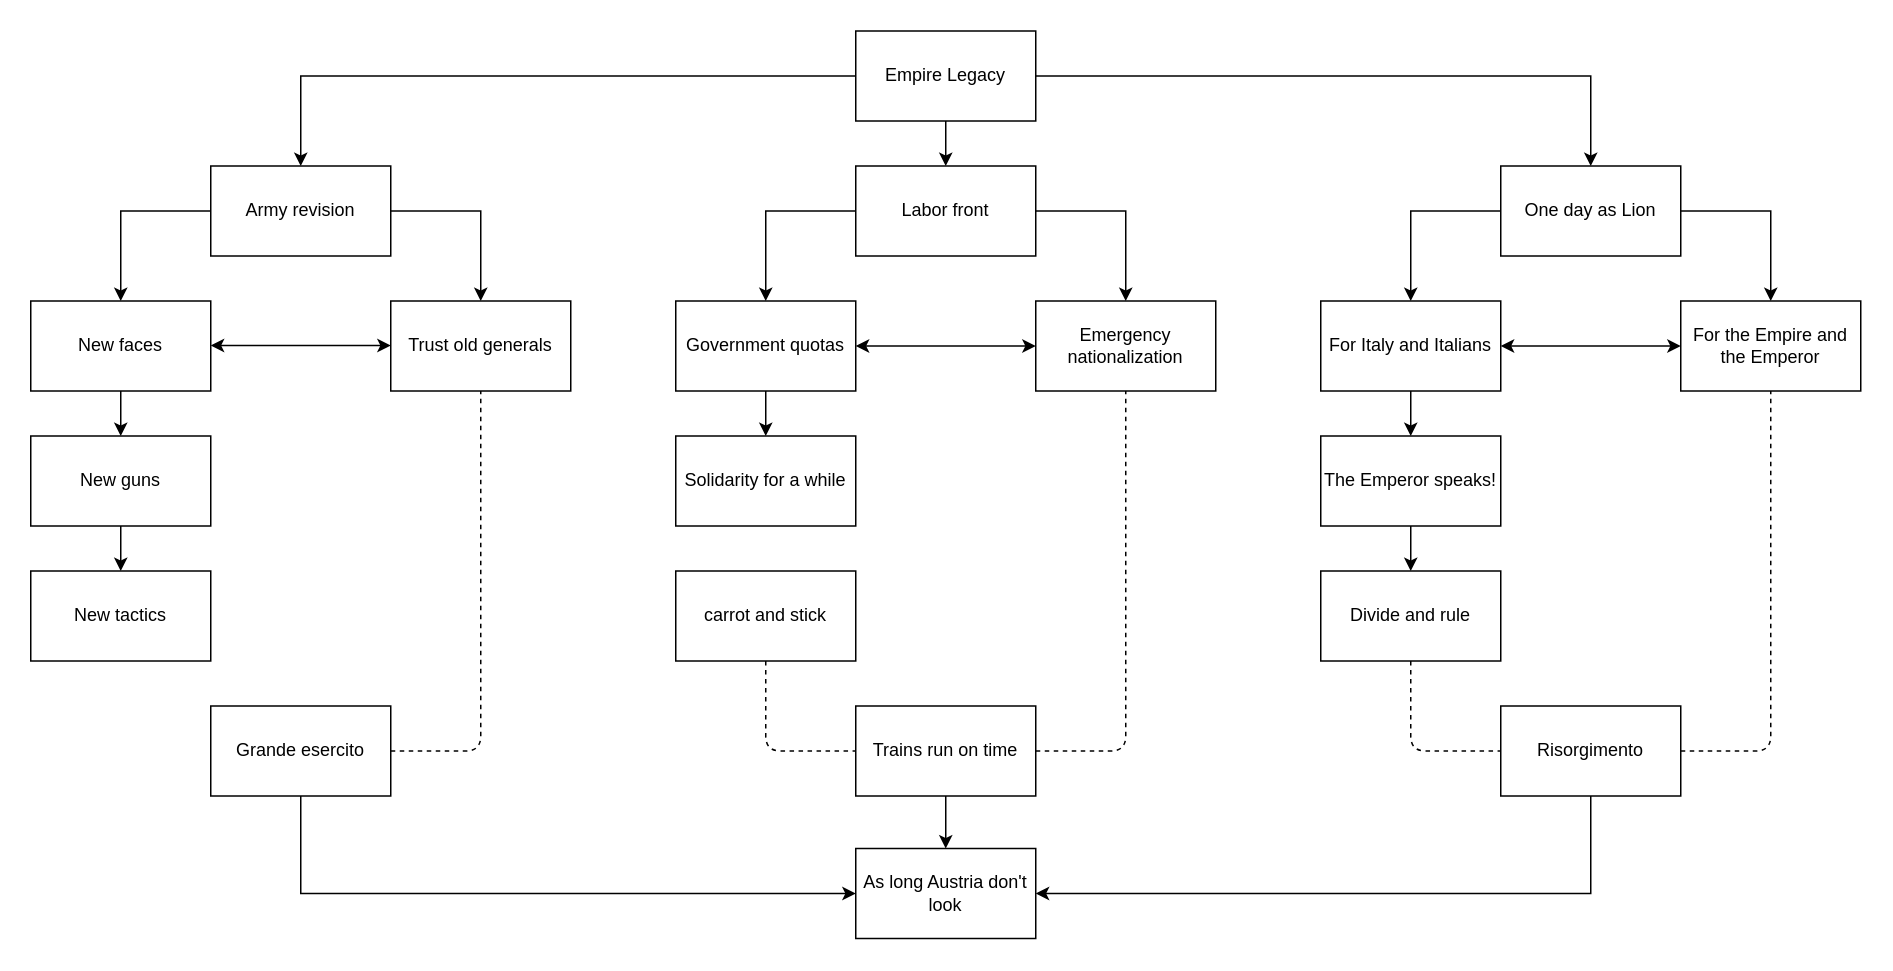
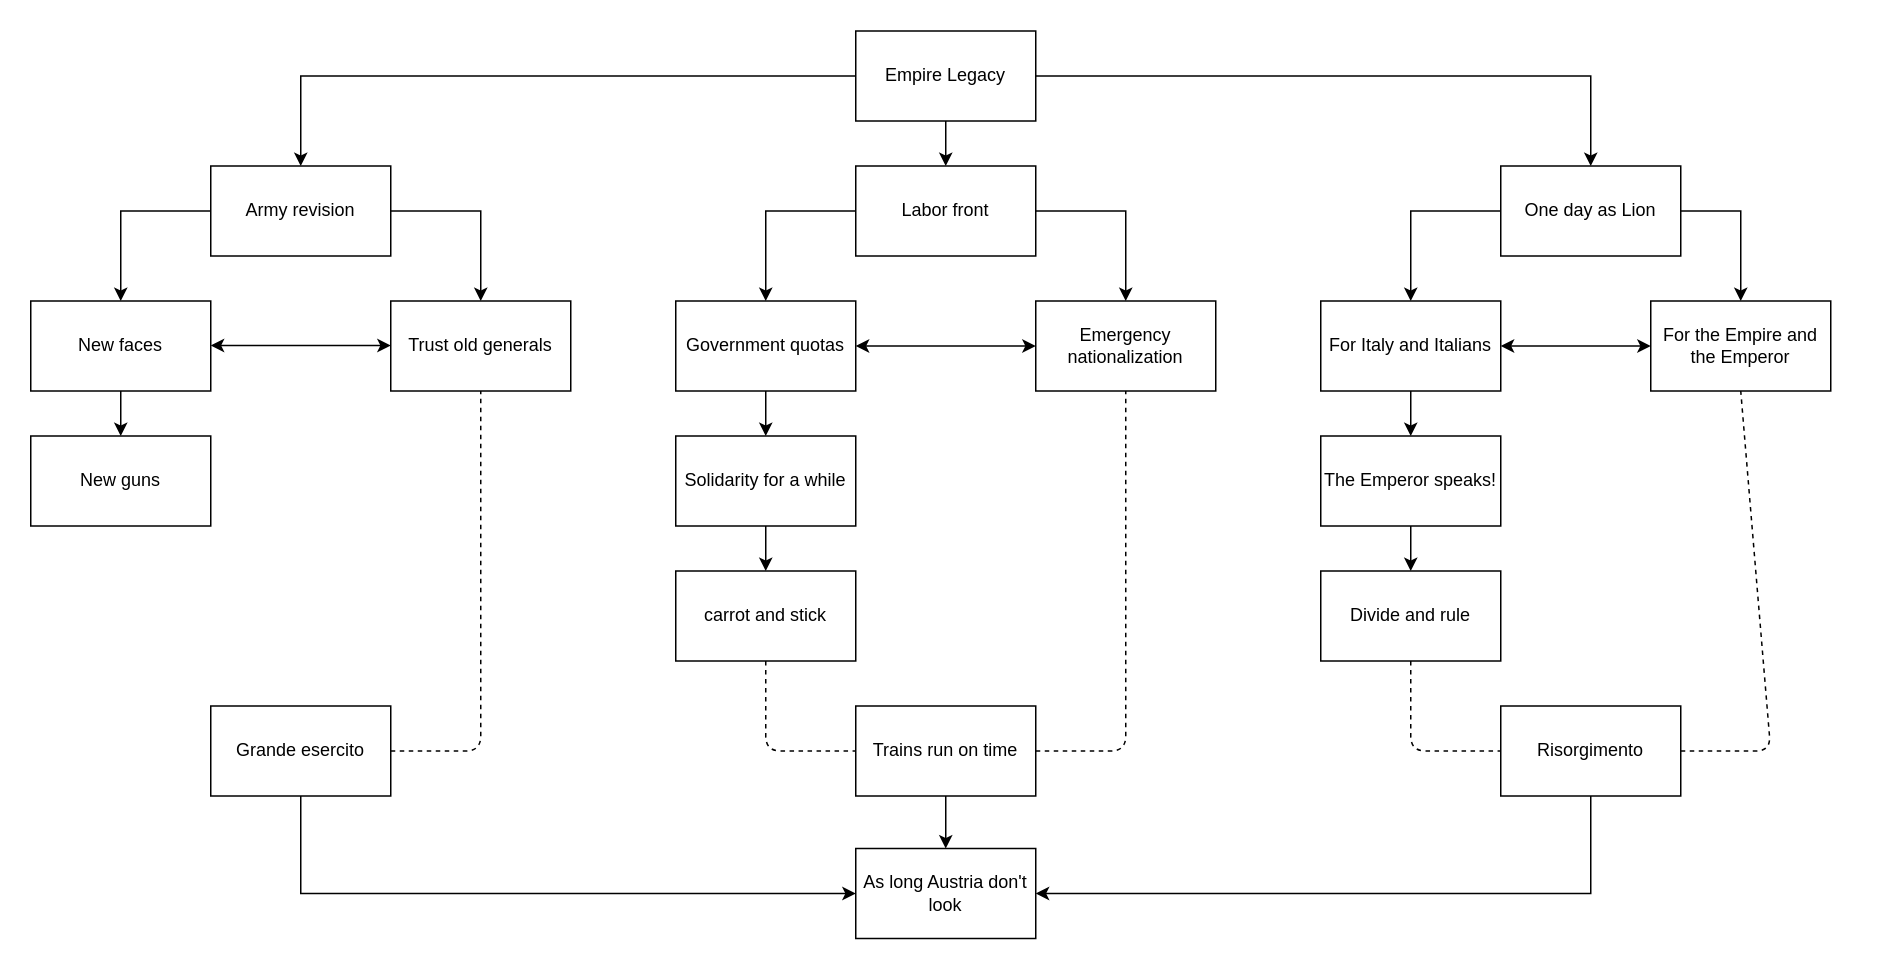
(1771, 346) -> (1741, 346)
(121, 543) -> none
none -> (766, 543)
(121, 616) -> none
